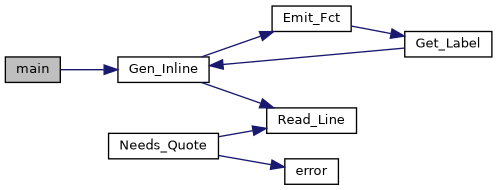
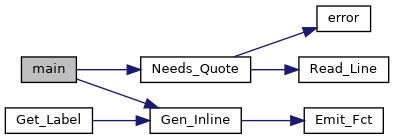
(371, 30) -> none
none -> (102, 70)
(231, 93) -> none
